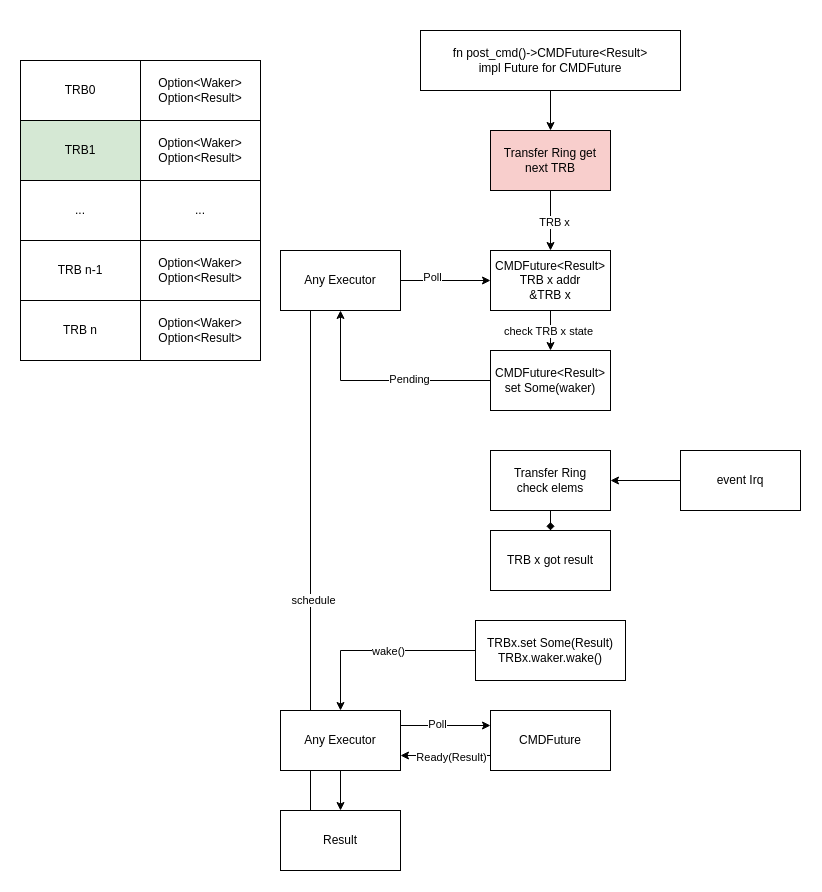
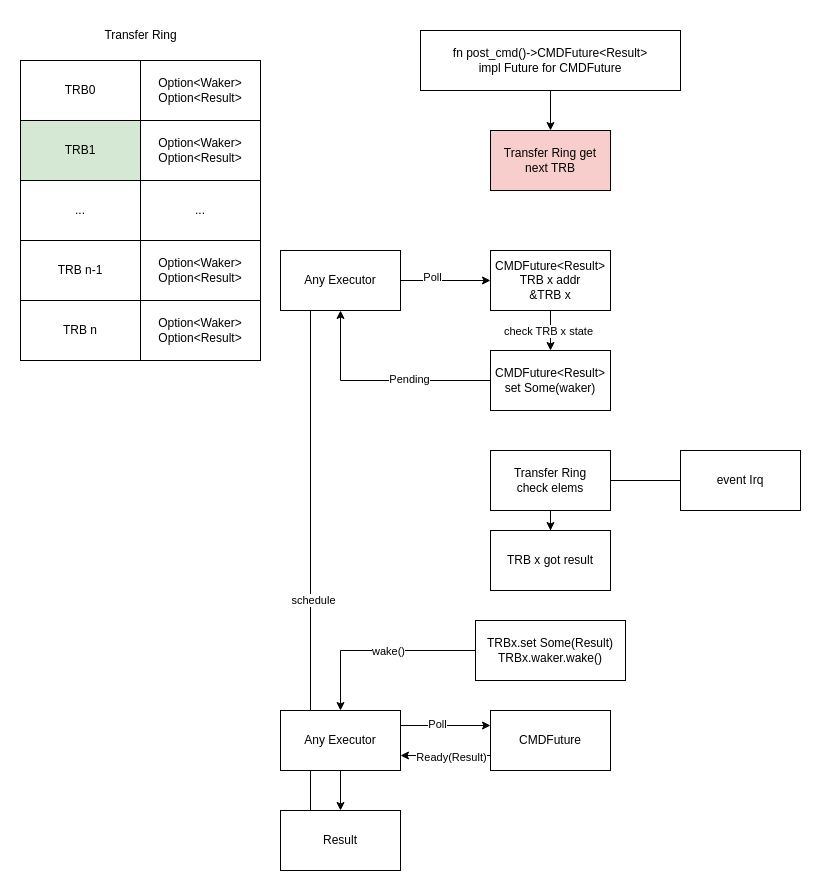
none -> (141, 36)
(551, 217) -> none
(618, 481) -> (616, 481)
(551, 522) -> (551, 522)
